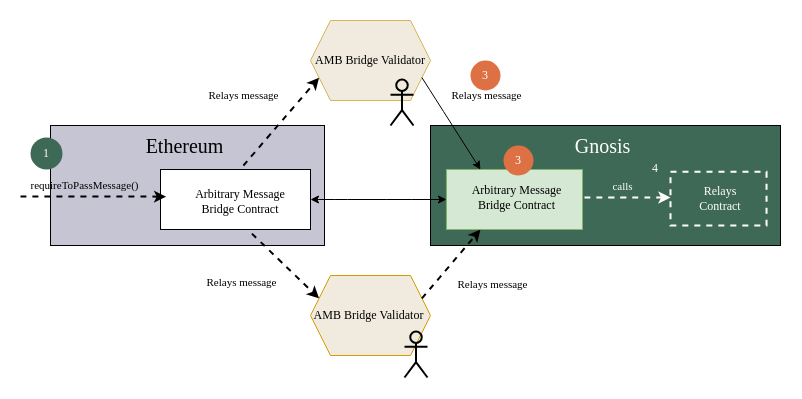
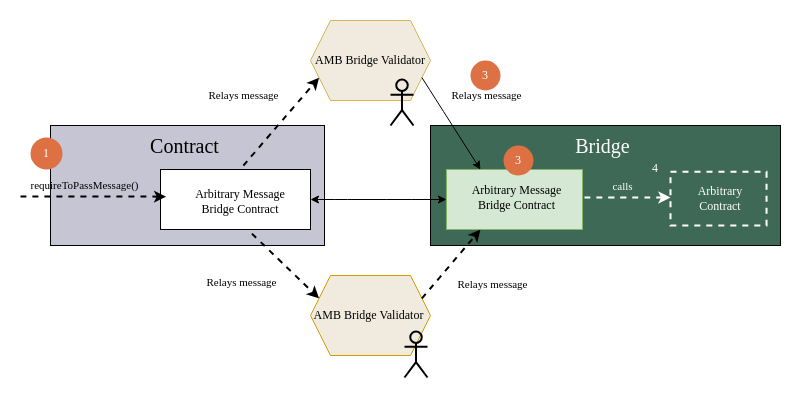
(185, 146) -> (185, 146)
(603, 146) -> (603, 146)
(47, 154) -> (47, 154)
(721, 199) -> (721, 199)
